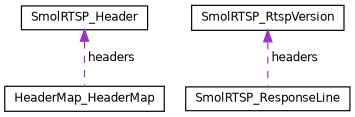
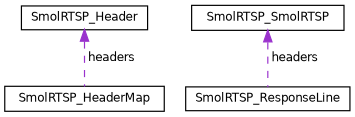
(268, 18) -> (268, 18)
(85, 99) -> (85, 99)
